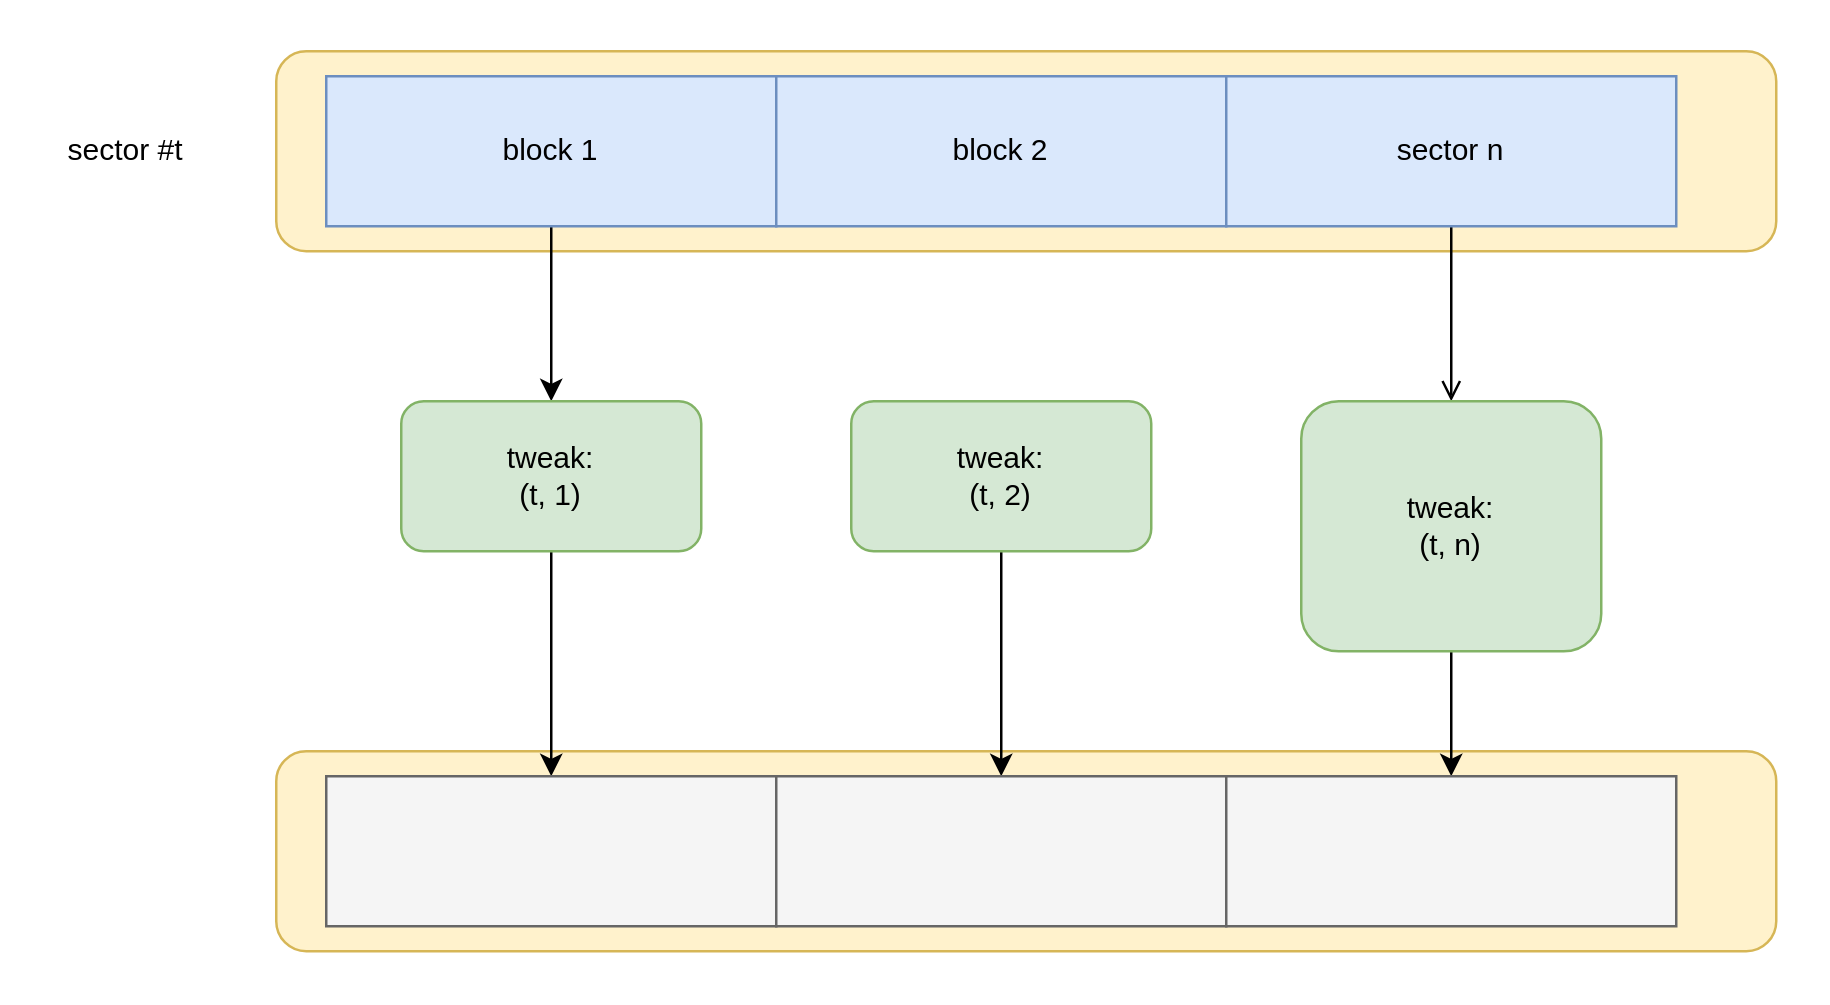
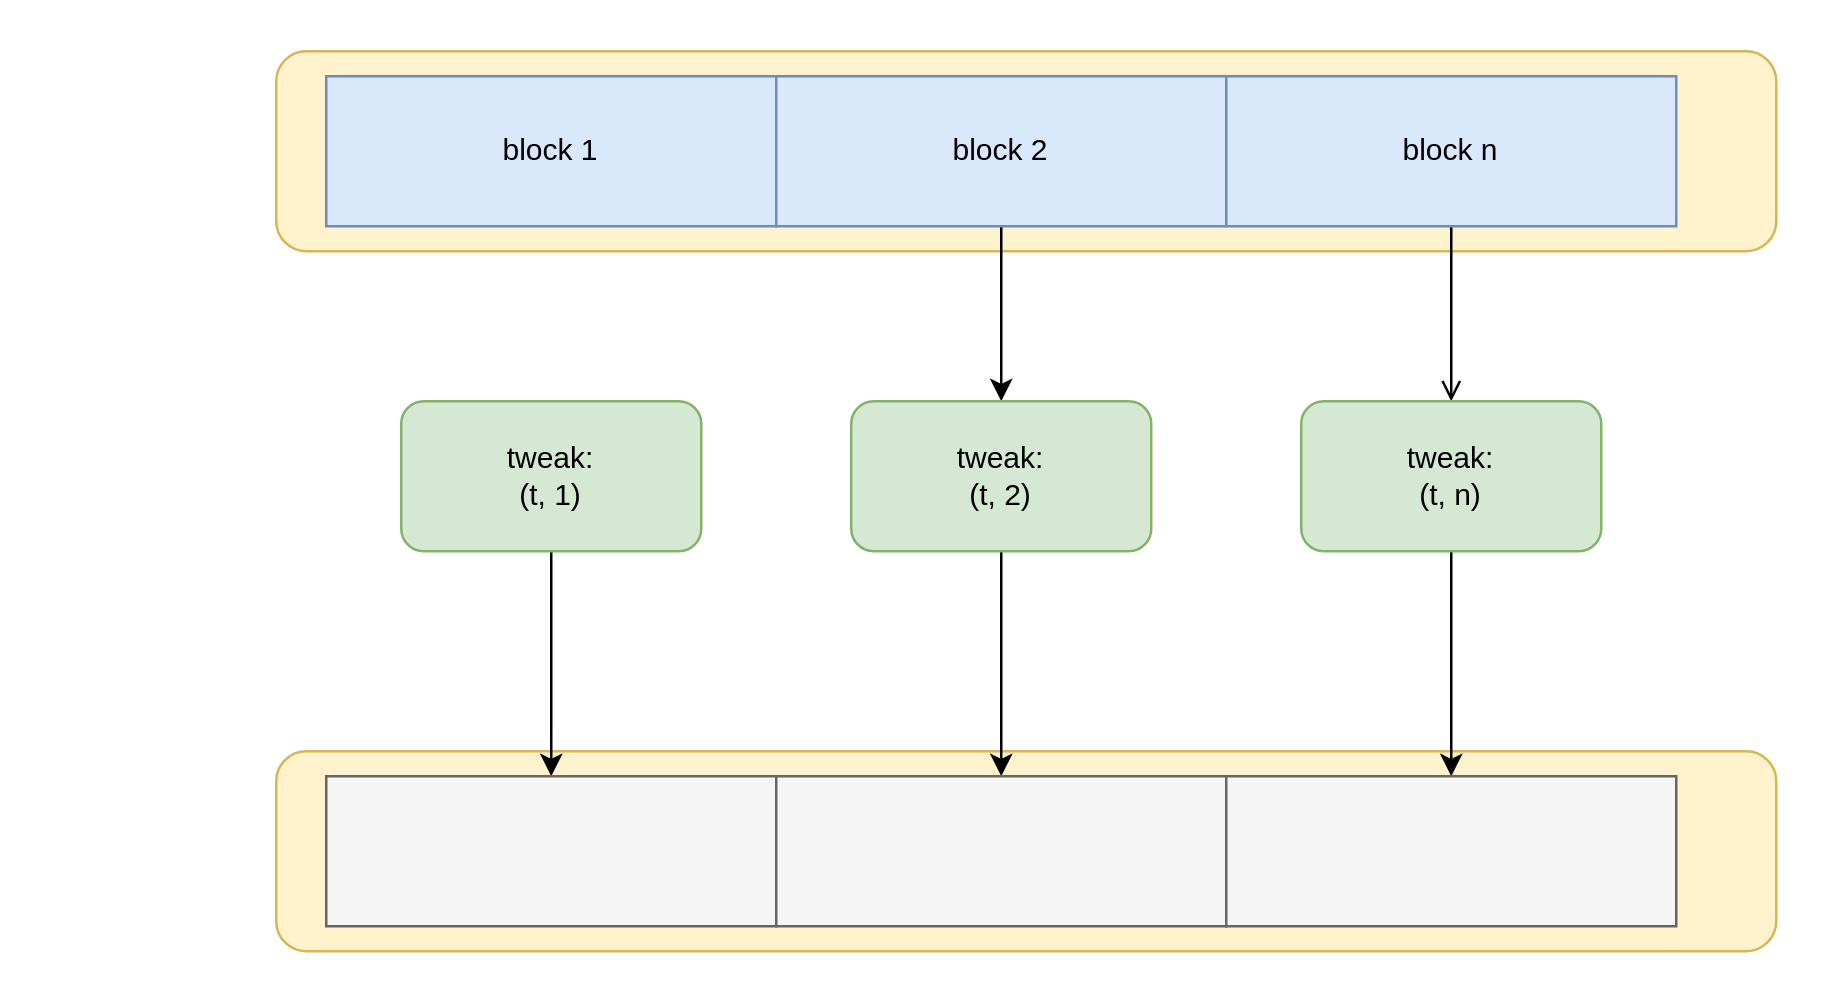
(126, 151) -> none
(1451, 151) -> (1451, 151)
(551, 305) -> none
none -> (1001, 305)
(1451, 526) -> (1451, 476)
